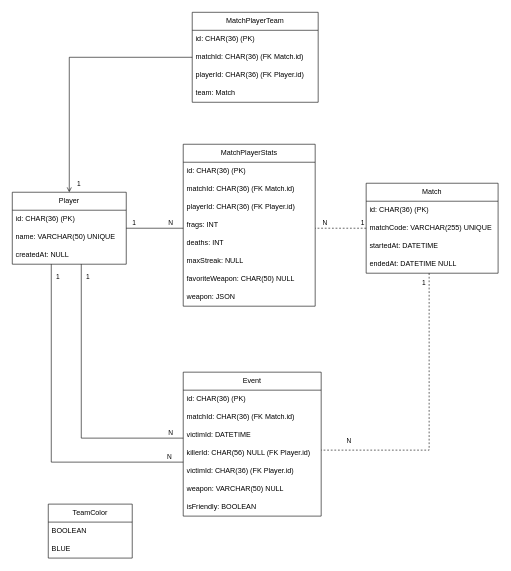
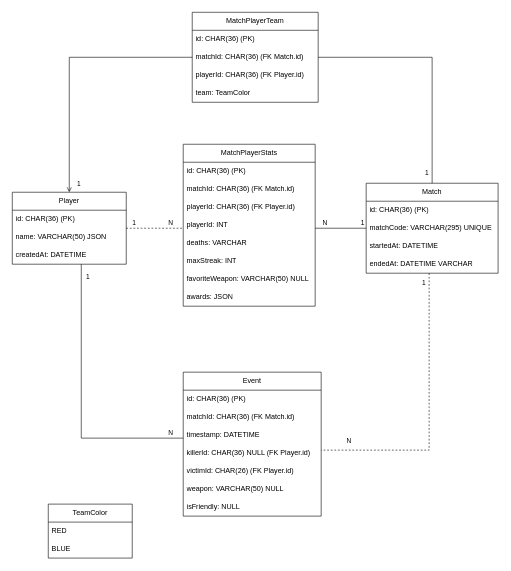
none -> (432, 64)
(216, 93) -> (223, 93)
(205, 225) -> (210, 225)
(154, 228) -> (154, 228)
(341, 228) -> (341, 228)
(428, 228) -> (428, 228)
(61, 237) -> (57, 237)
(207, 243) -> (215, 243)
(44, 255) -> (52, 255)
(215, 261) -> (213, 261)
(411, 264) -> (417, 264)
(242, 279) -> (248, 279)
(209, 297) -> (209, 297)
(51, 429) -> none
(219, 435) -> (222, 435)
(253, 453) -> (253, 453)
(245, 471) -> (245, 471)
(221, 507) -> (214, 507)
(66, 531) -> (58, 531)
